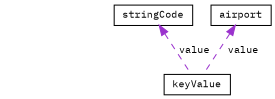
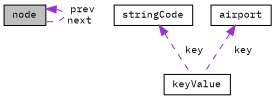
none -> (25, 15)
(192, 50) -> (192, 50)
(241, 50) -> (241, 50)
